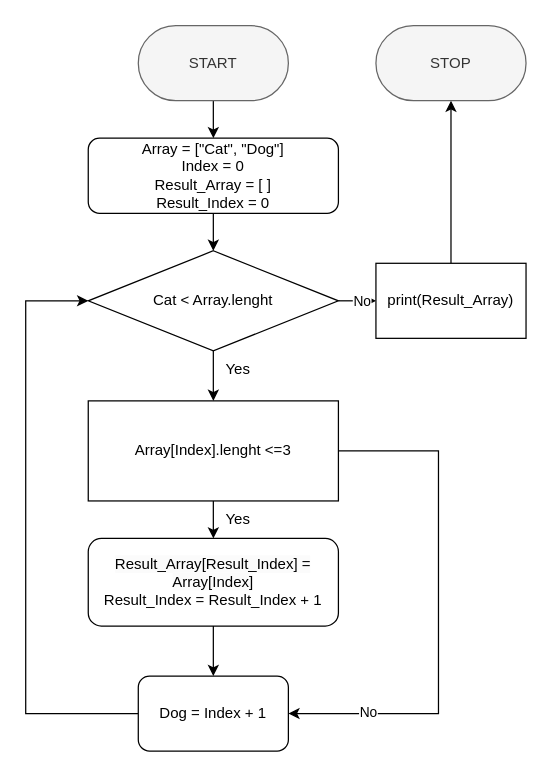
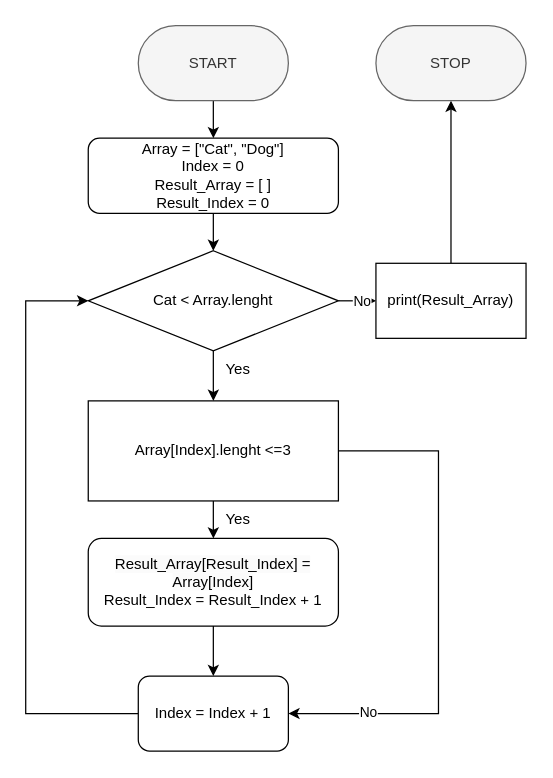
(213, 713) -> (213, 713)
